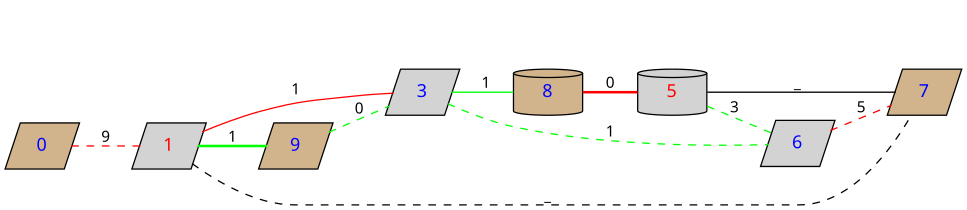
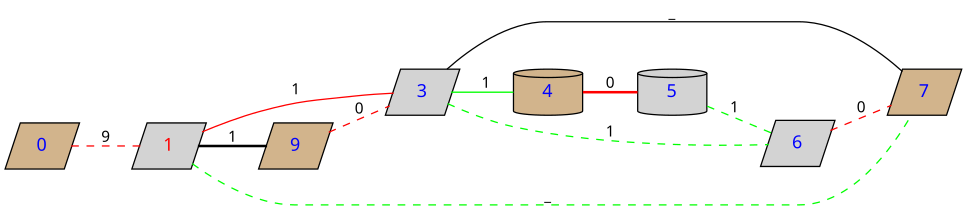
(548, 92) -> (548, 92)
(672, 92) -> (672, 92)
(802, 92) -> (675, 22)
(734, 108) -> (734, 108)
(861, 108) -> (861, 108)
(359, 119) -> (359, 119)
(232, 146) -> (232, 146)
(566, 205) -> (566, 205)
